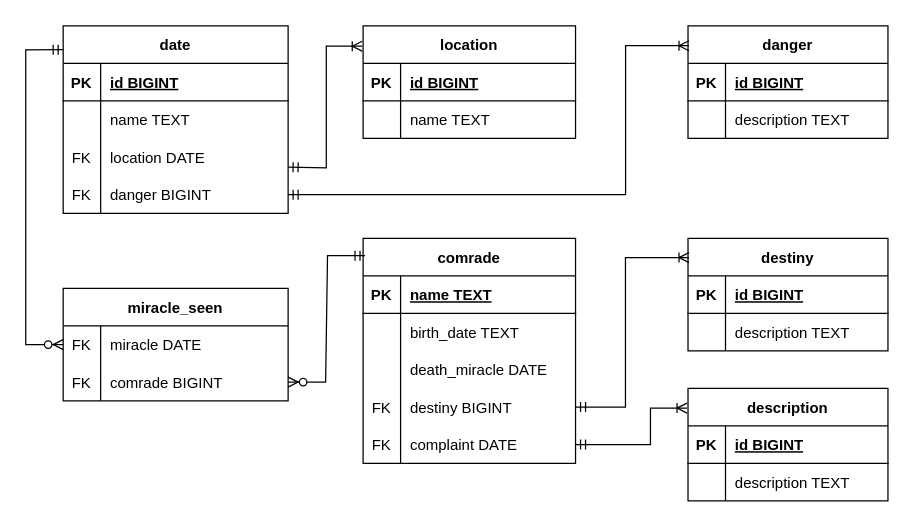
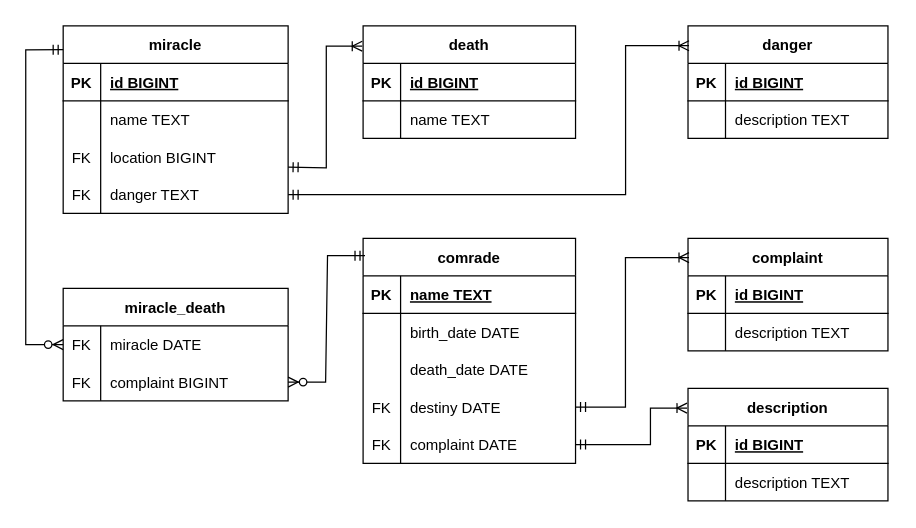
(175, 45) -> (175, 45)
(469, 45) -> (469, 45)
(159, 158) -> (167, 158)
(163, 195) -> (154, 195)
(788, 258) -> (788, 258)
(175, 308) -> (175, 308)
(469, 333) -> (469, 333)
(480, 370) -> (471, 370)
(167, 383) -> (171, 383)
(465, 408) -> (457, 408)
